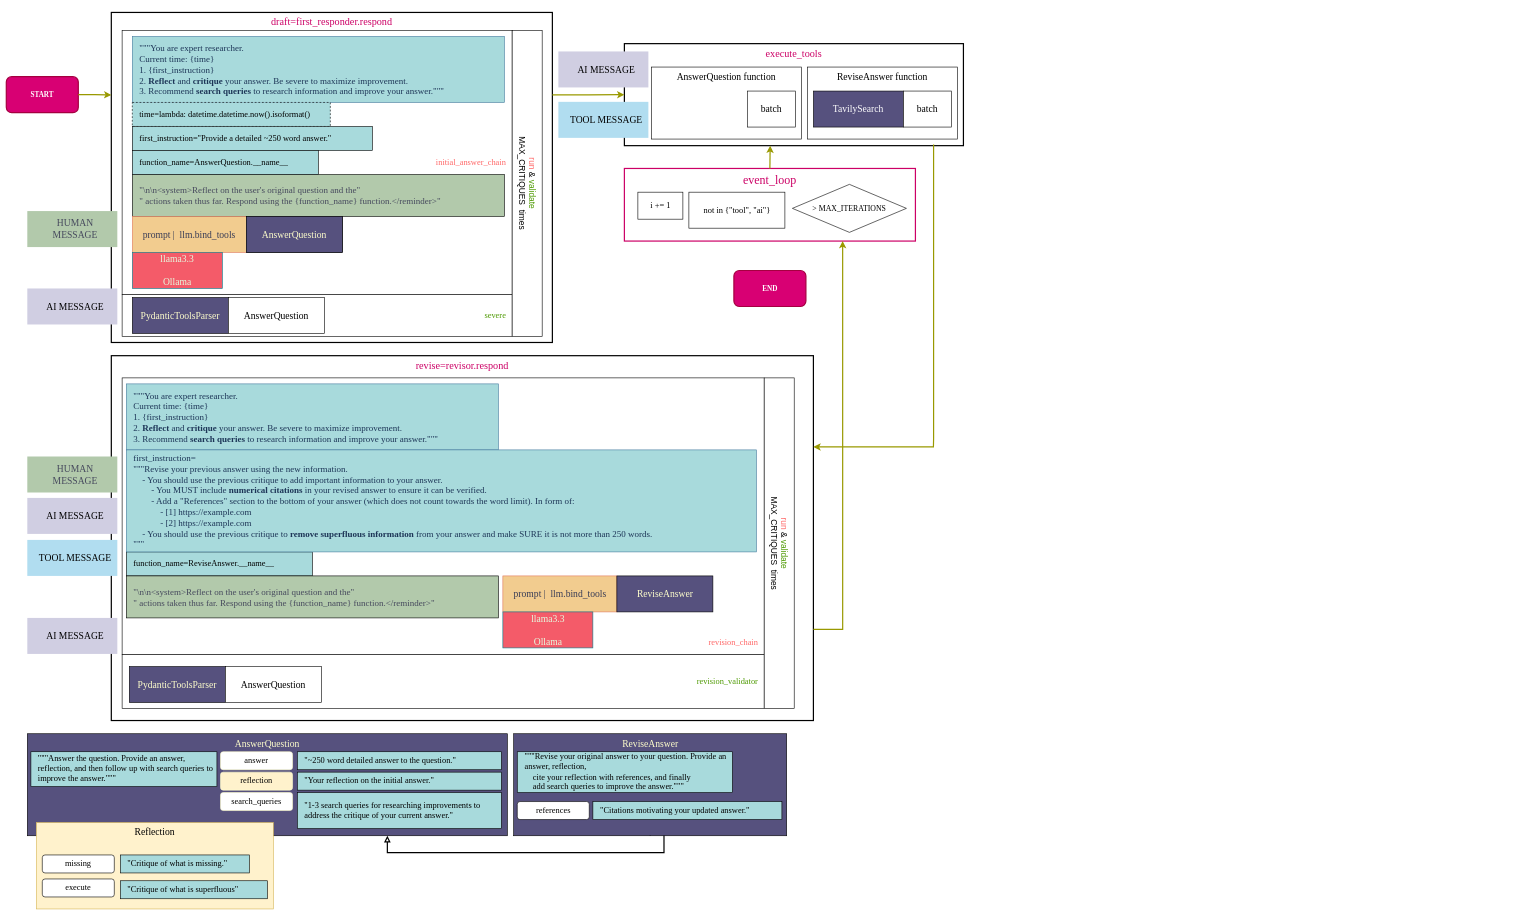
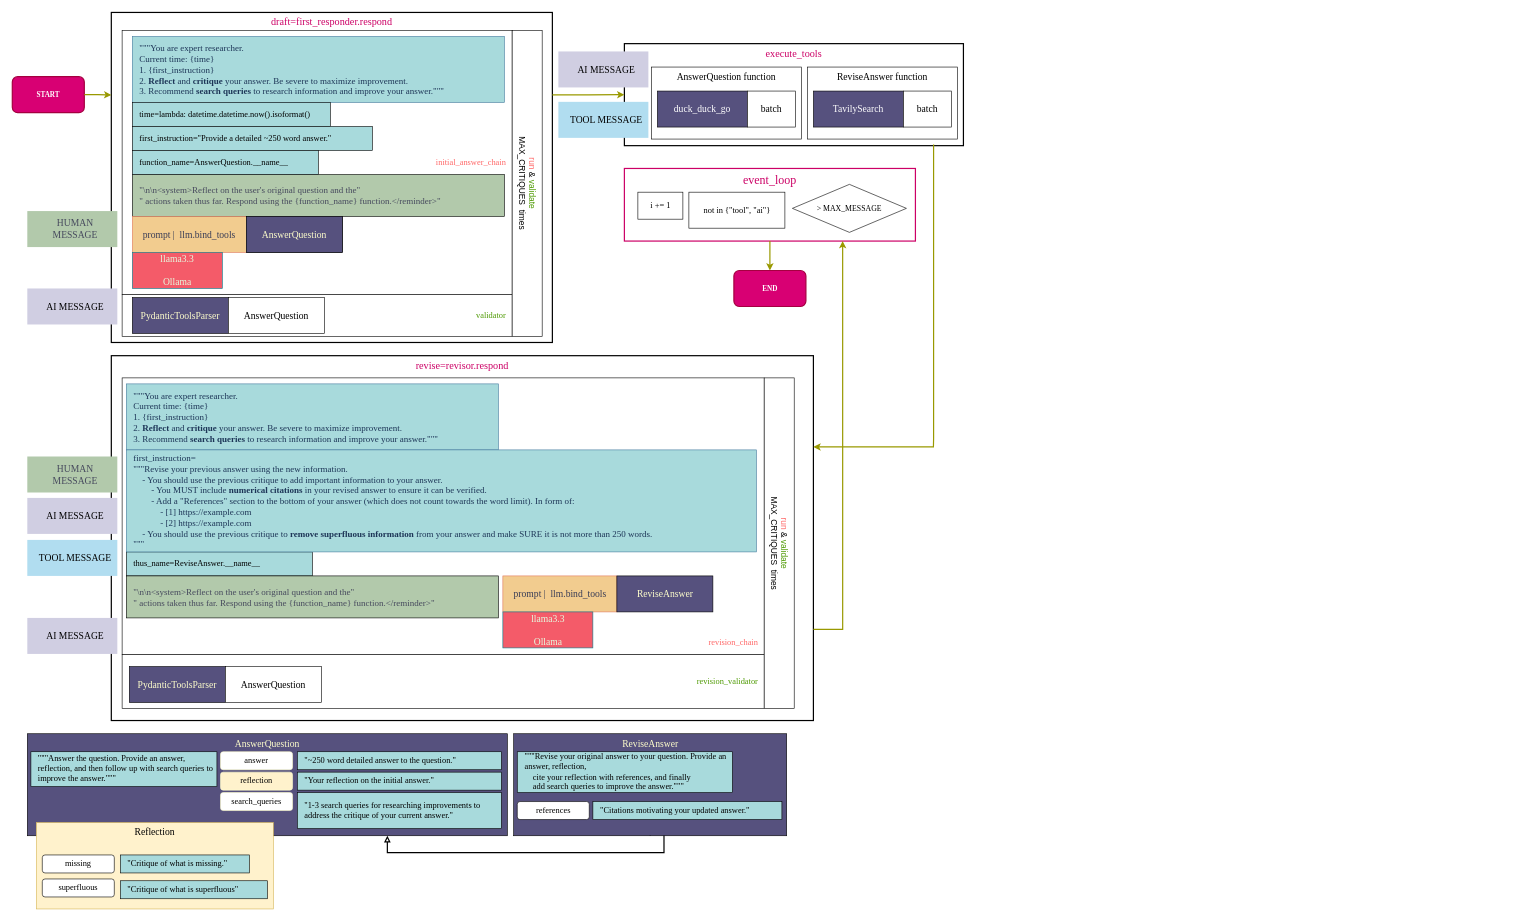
(42, 95) -> (48, 95)
none -> (702, 109)
(231, 114) -> (231, 114)
(770, 160) -> none
(849, 209) -> (849, 209)
none -> (770, 253)
(492, 315) -> (487, 315)
(213, 564) -> (204, 564)
(78, 888) -> (78, 888)
